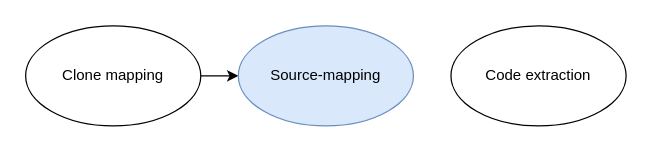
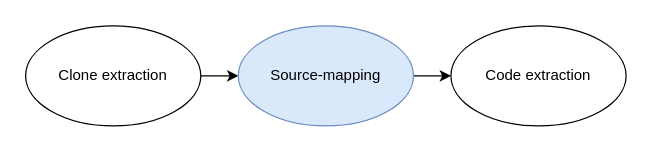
(113, 76) -> (113, 76)
none -> (436, 76)
